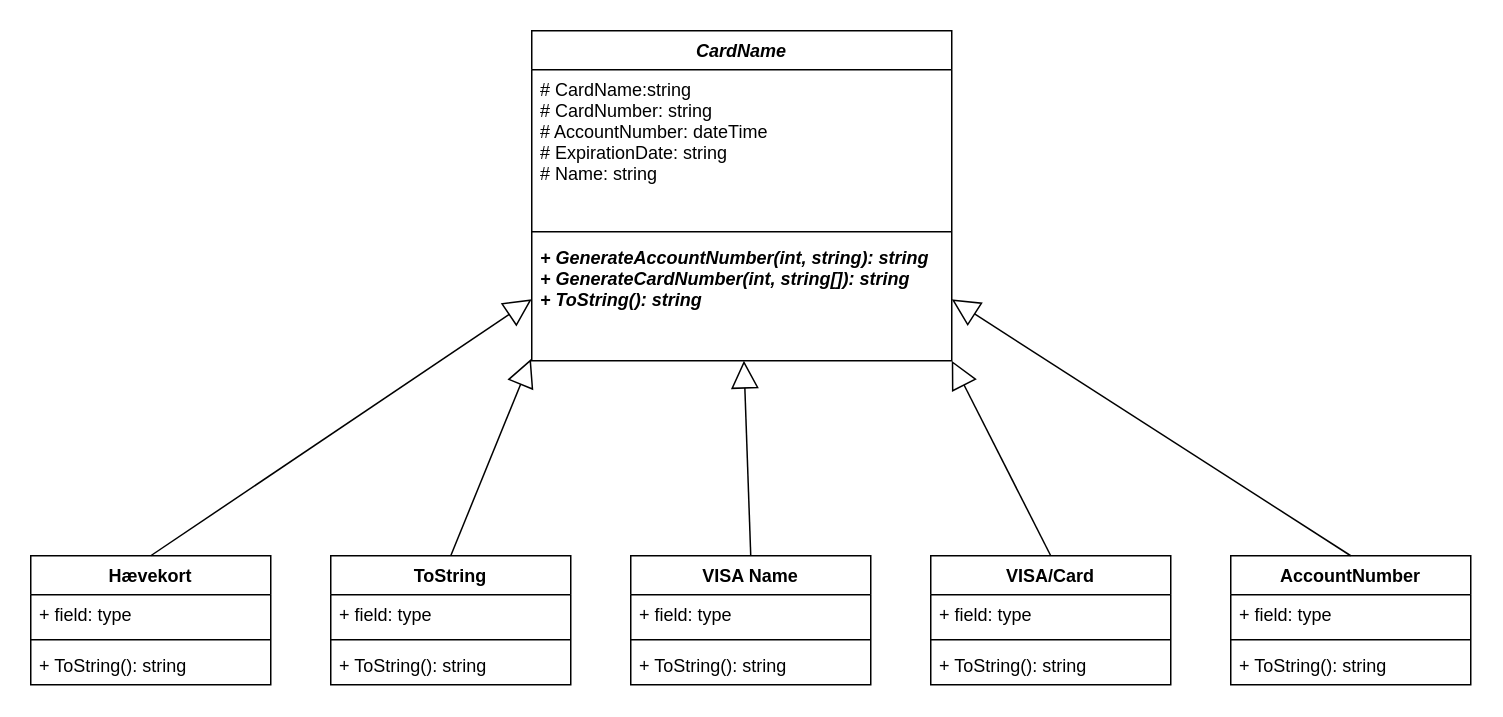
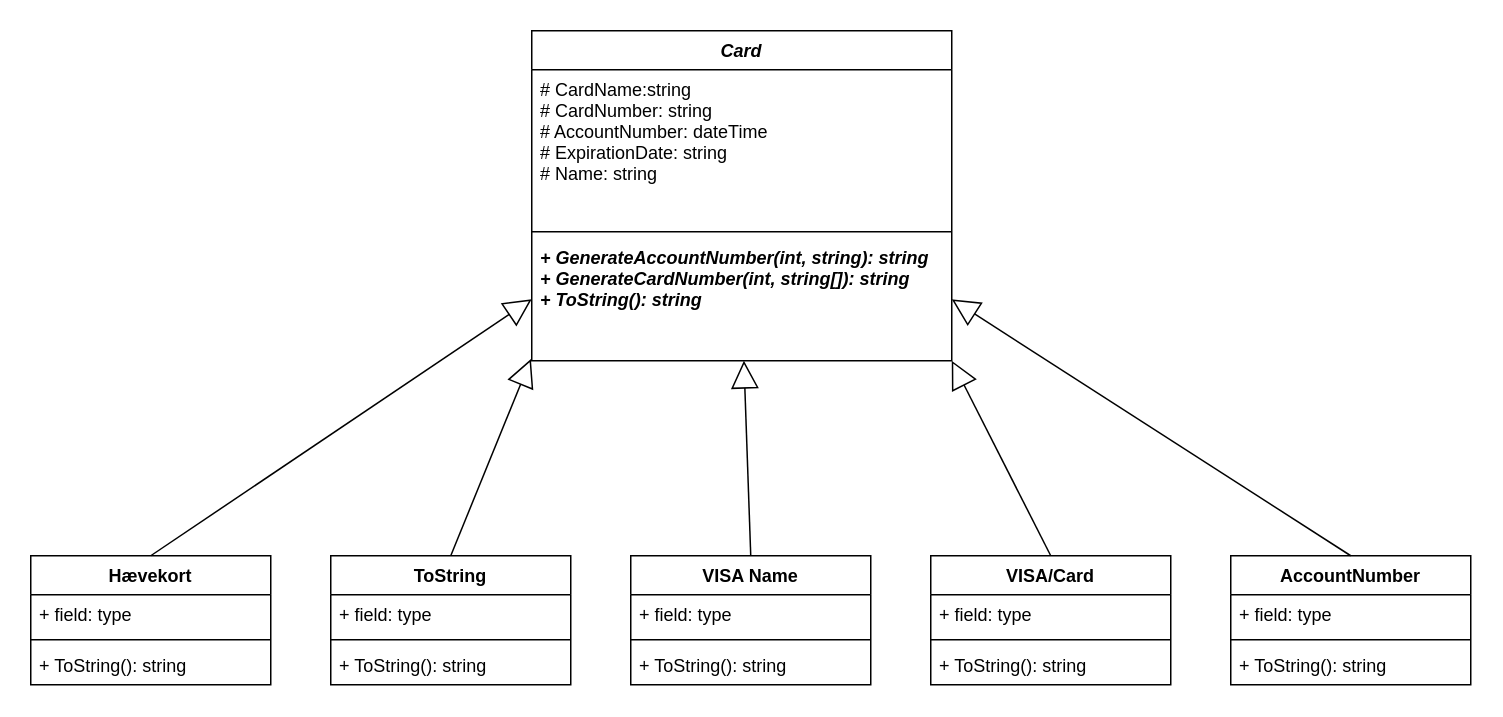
(741, 51) -> (741, 51)
